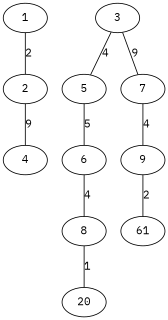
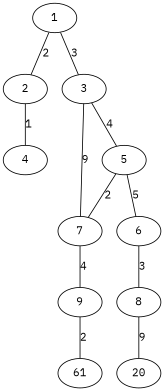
none -> (69, 54)
(29, 125) -> (29, 125)
(88, 196) -> (143, 267)
none -> (102, 196)
(88, 267) -> (143, 338)
